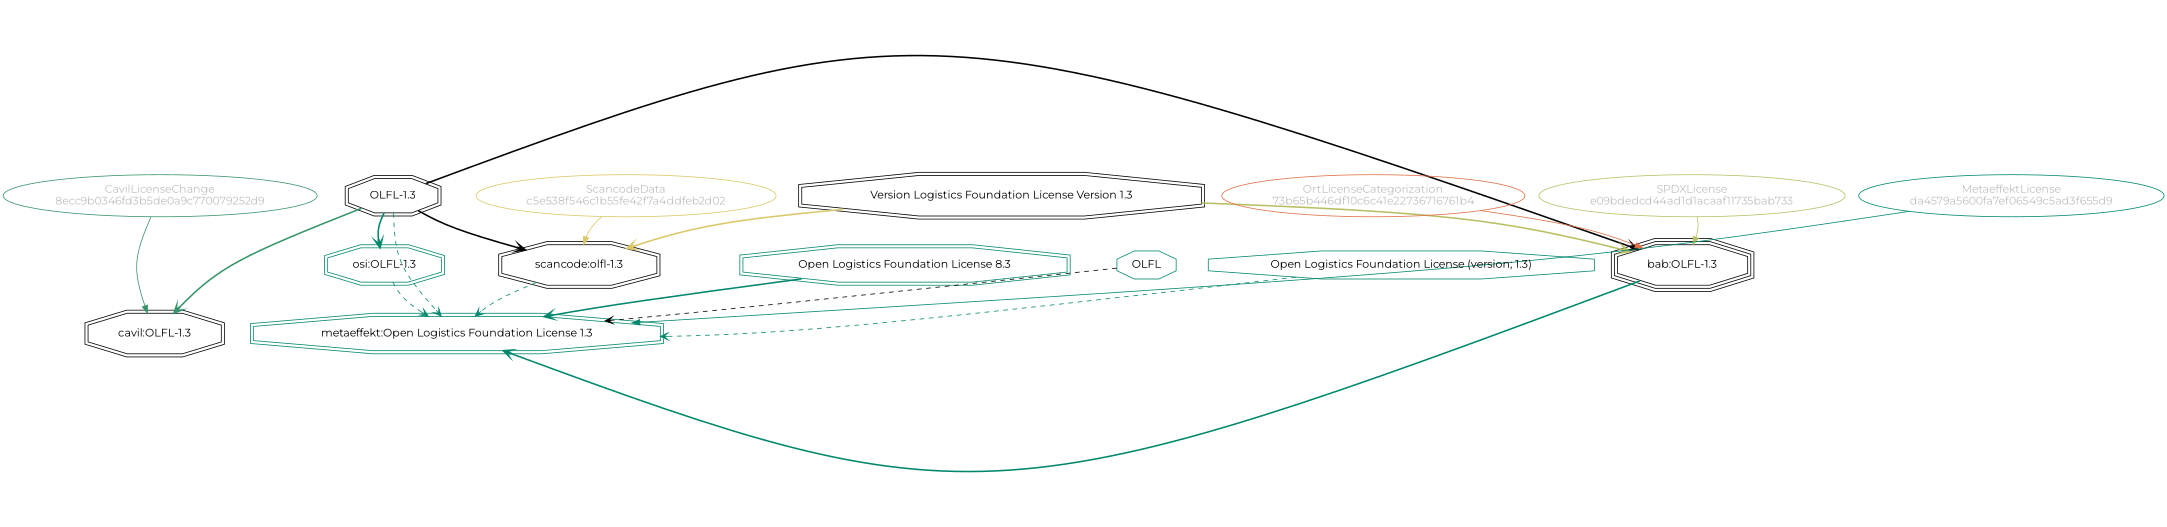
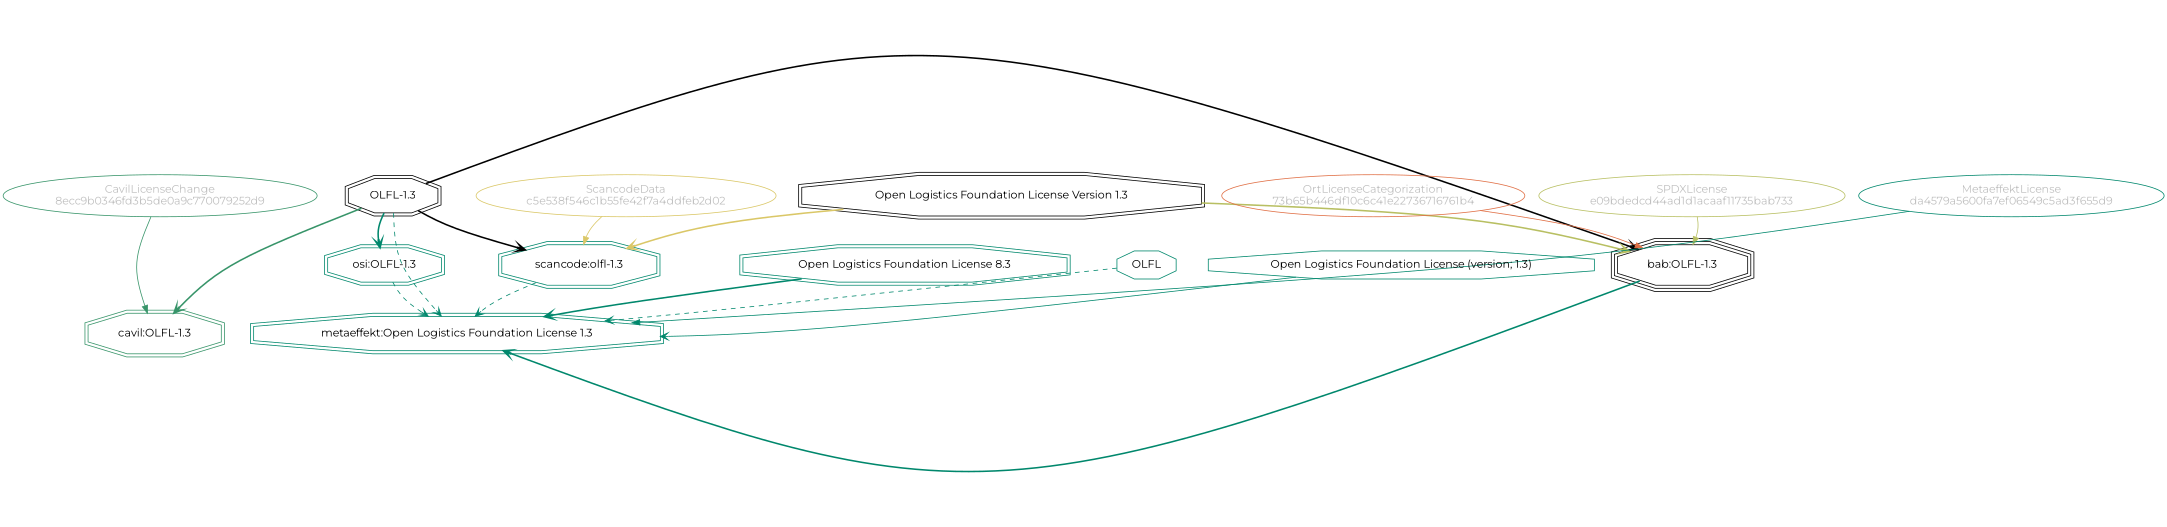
(1002, 196) -> (1002, 196)
(579, 265) -> (579, 265)
(865, 295) -> (865, 295)
(983, 313) -> (983, 313)
(155, 334) -> (155, 334)
